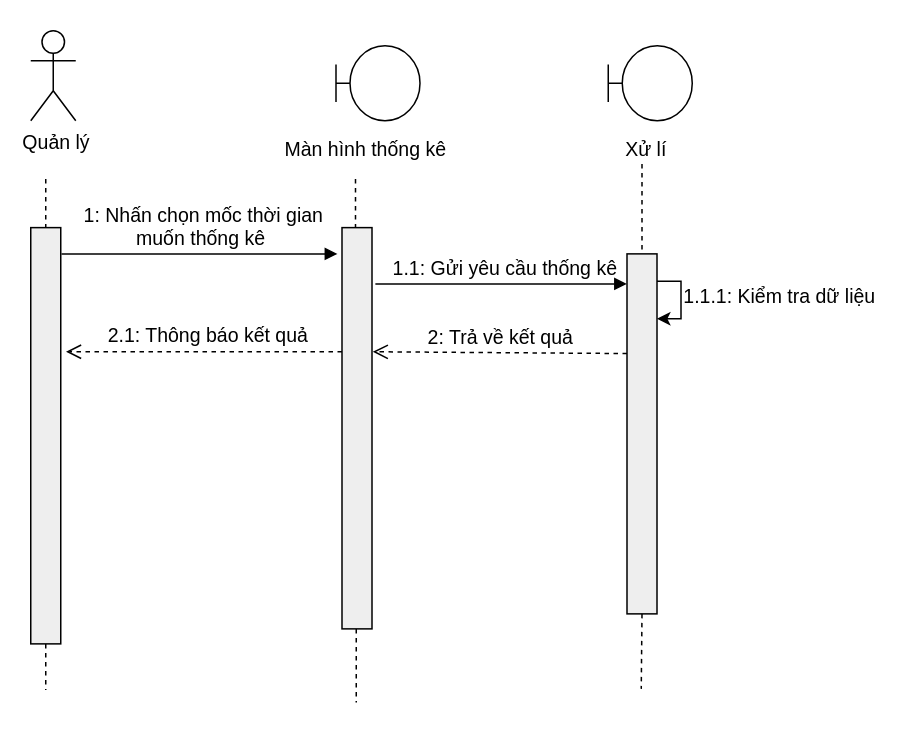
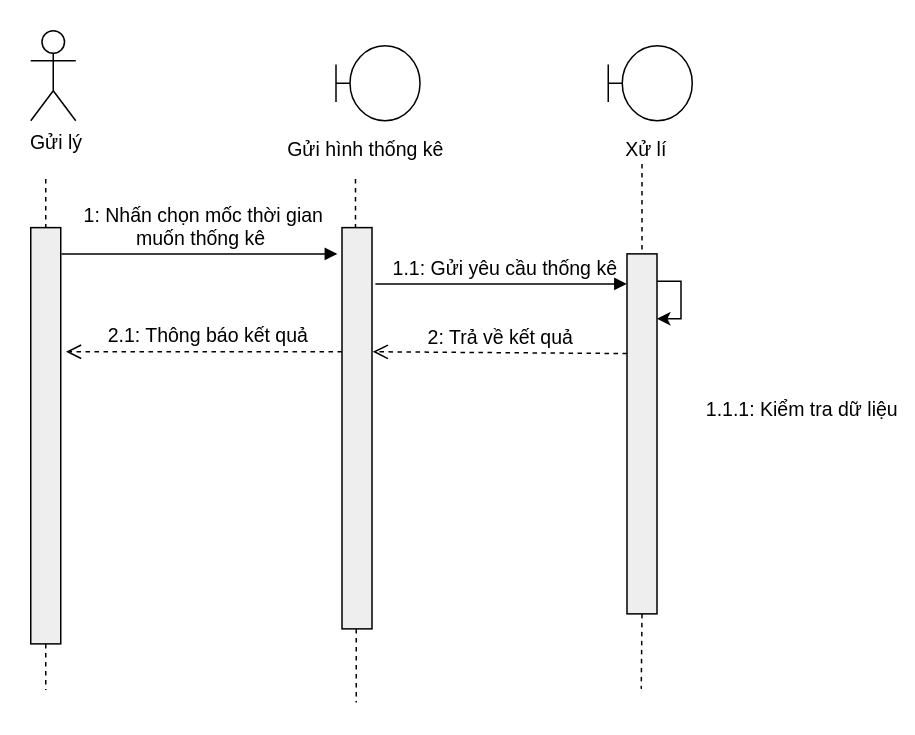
(54, 143) -> (54, 143)
(366, 149) -> (366, 149)
(779, 296) -> (802, 409)
